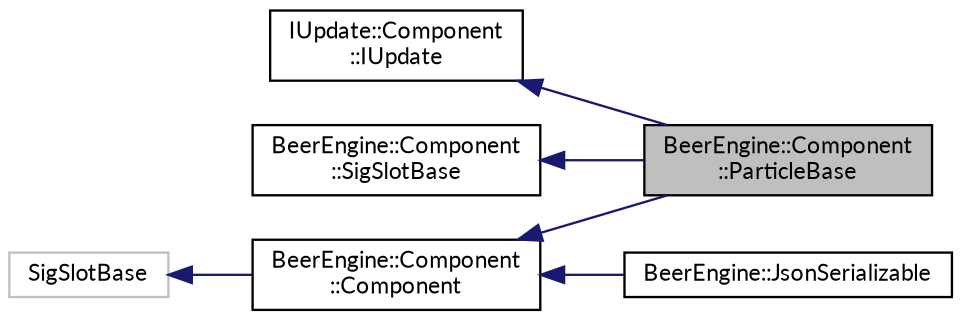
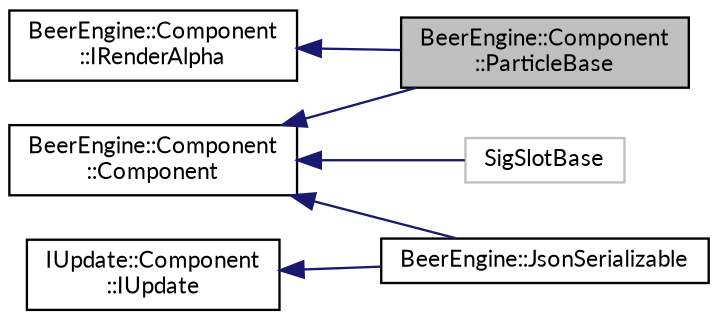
(604, 106) -> (342, 268)
(396, 160) -> (153, 46)
(222, 275) -> (393, 160)
